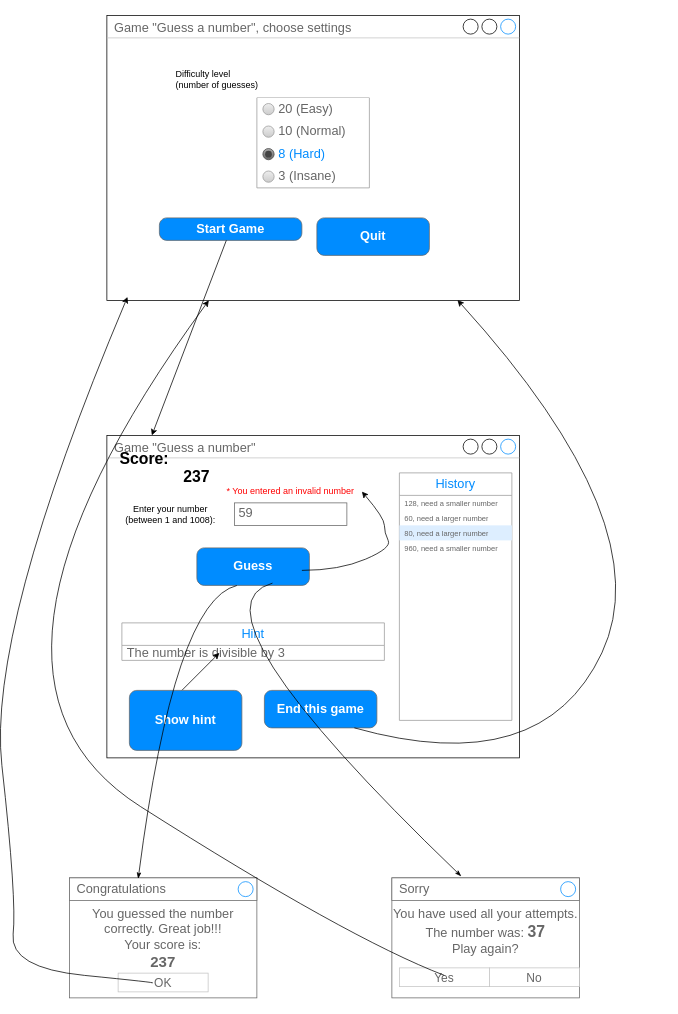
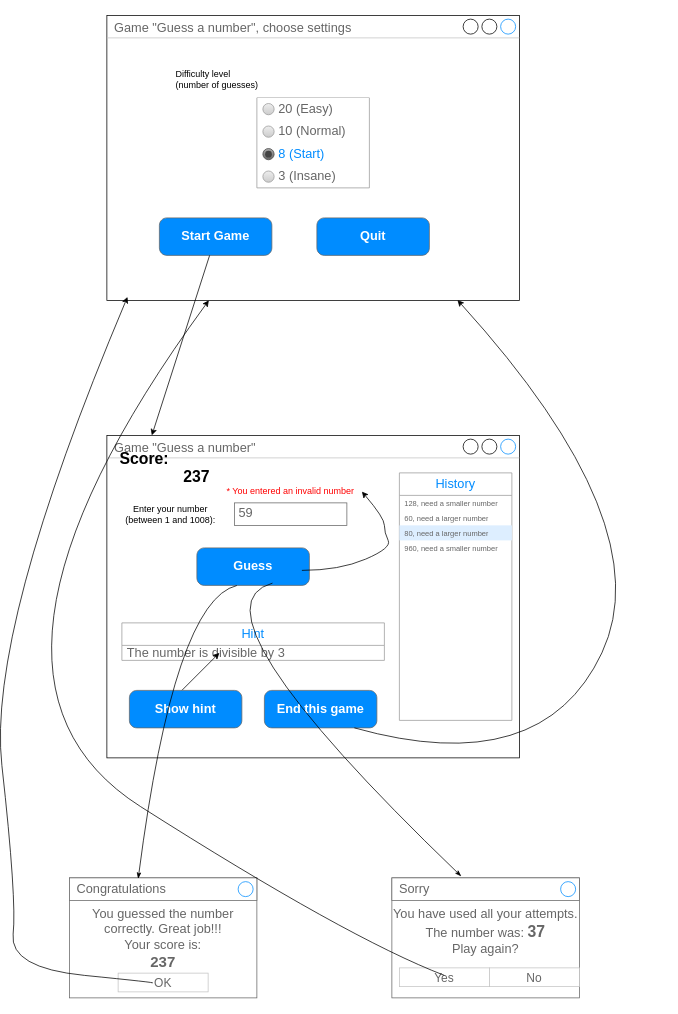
(306, 154) -> (309, 154)
(231, 229) -> (216, 237)
(186, 720) -> (186, 709)
